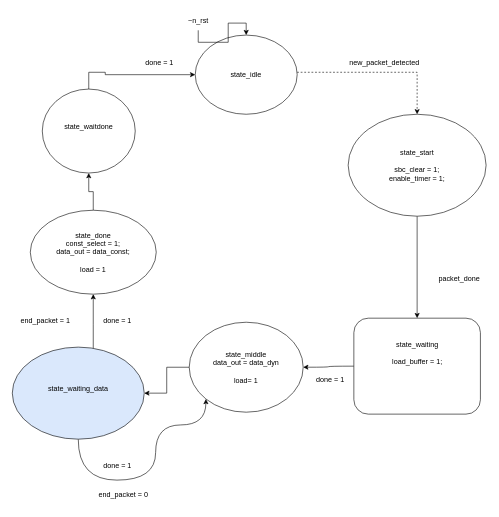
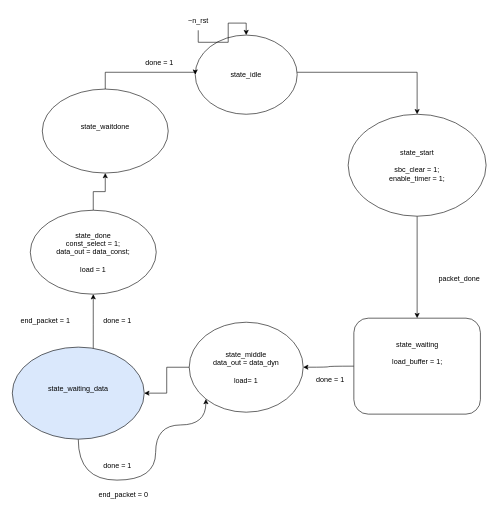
(384, 63) -> none
(376, 72) -> (376, 72)
(89, 131) -> (105, 131)
